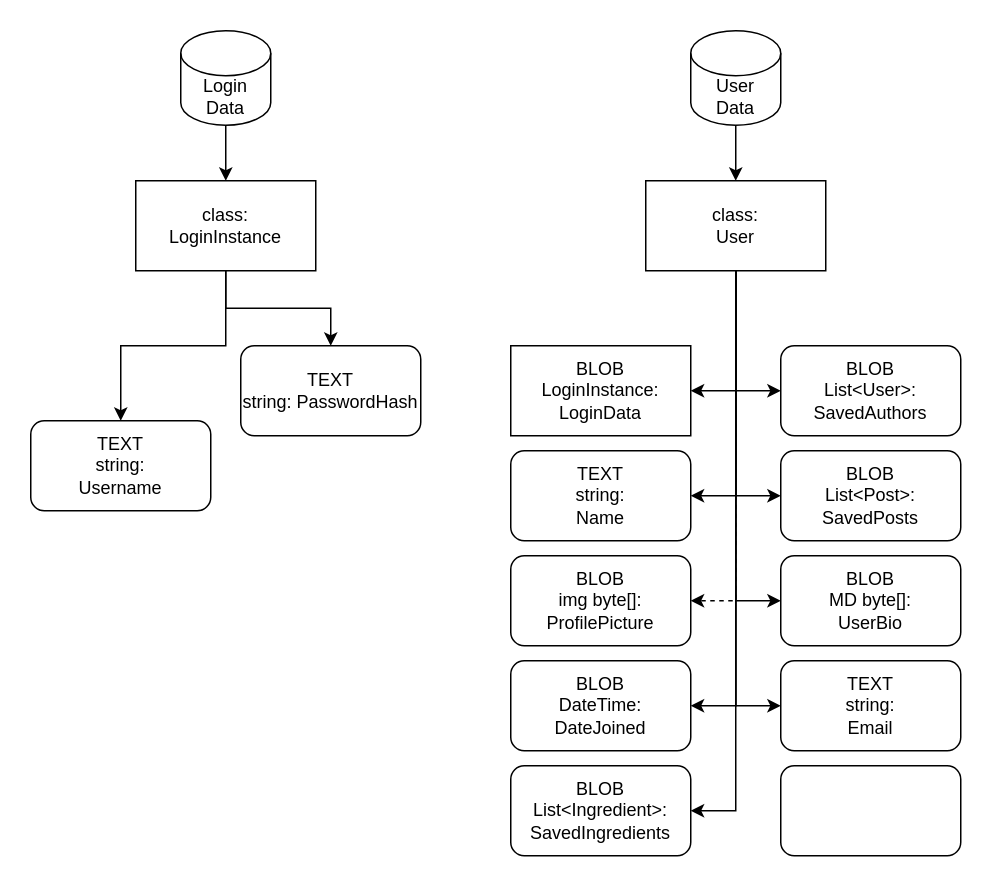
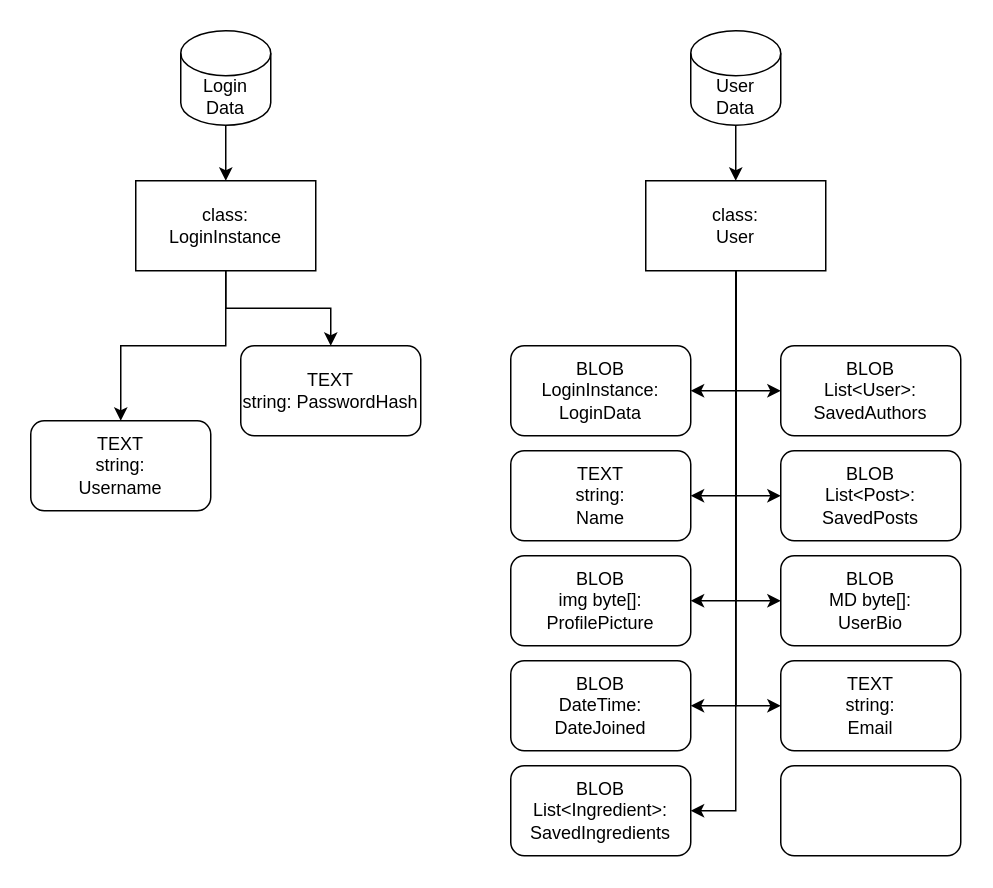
(601, 391) -> (601, 391)
(719, 601) -> (719, 601)
